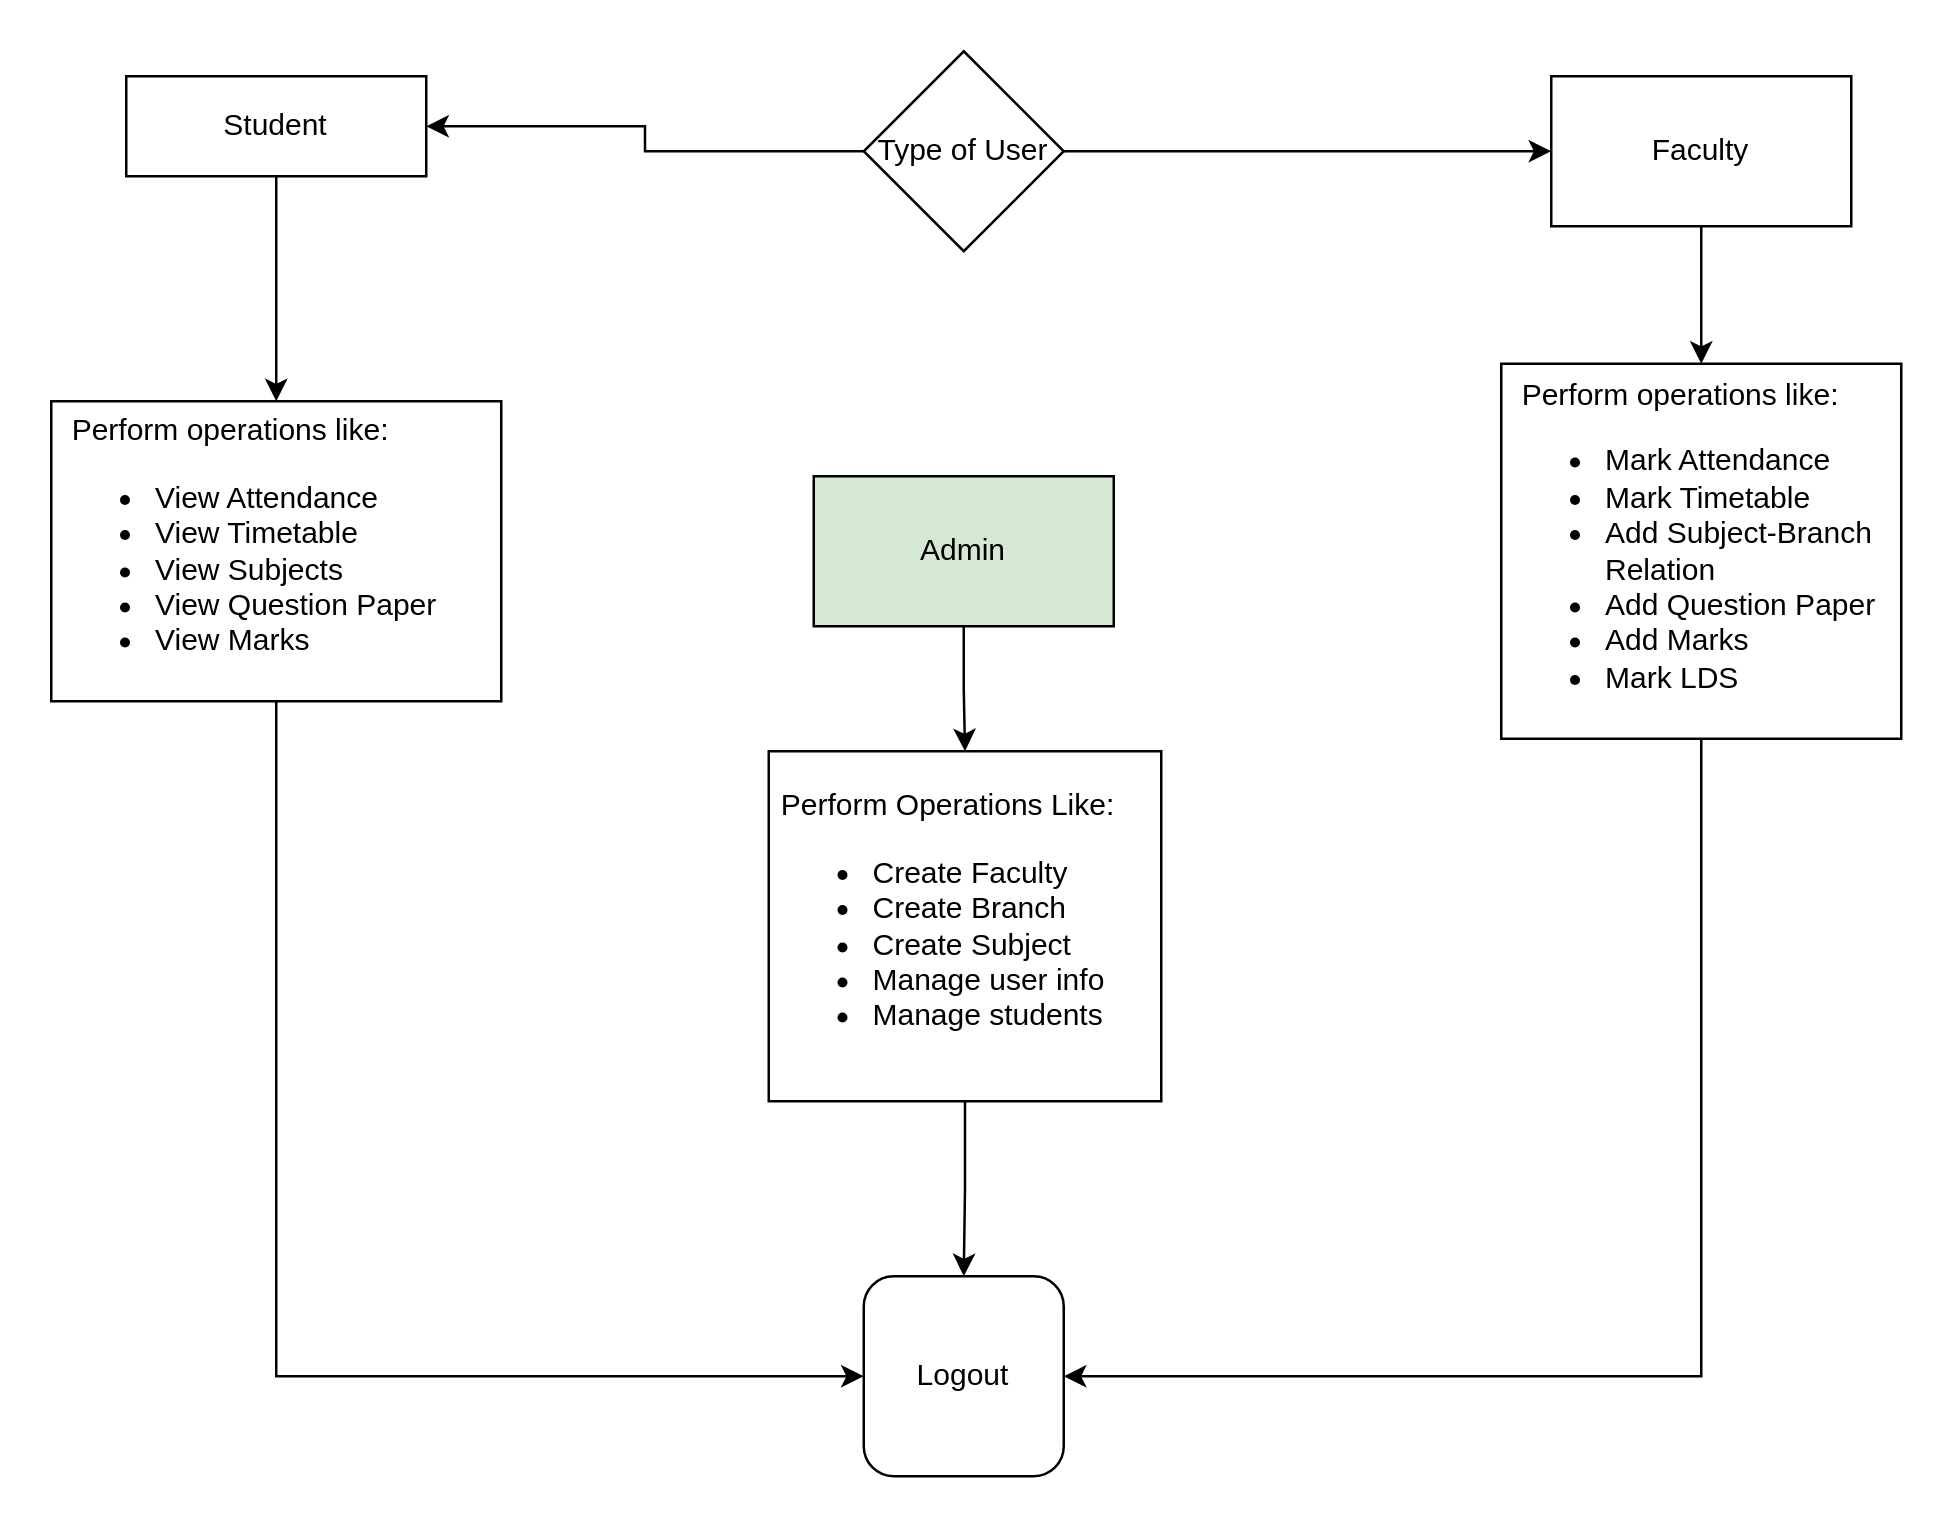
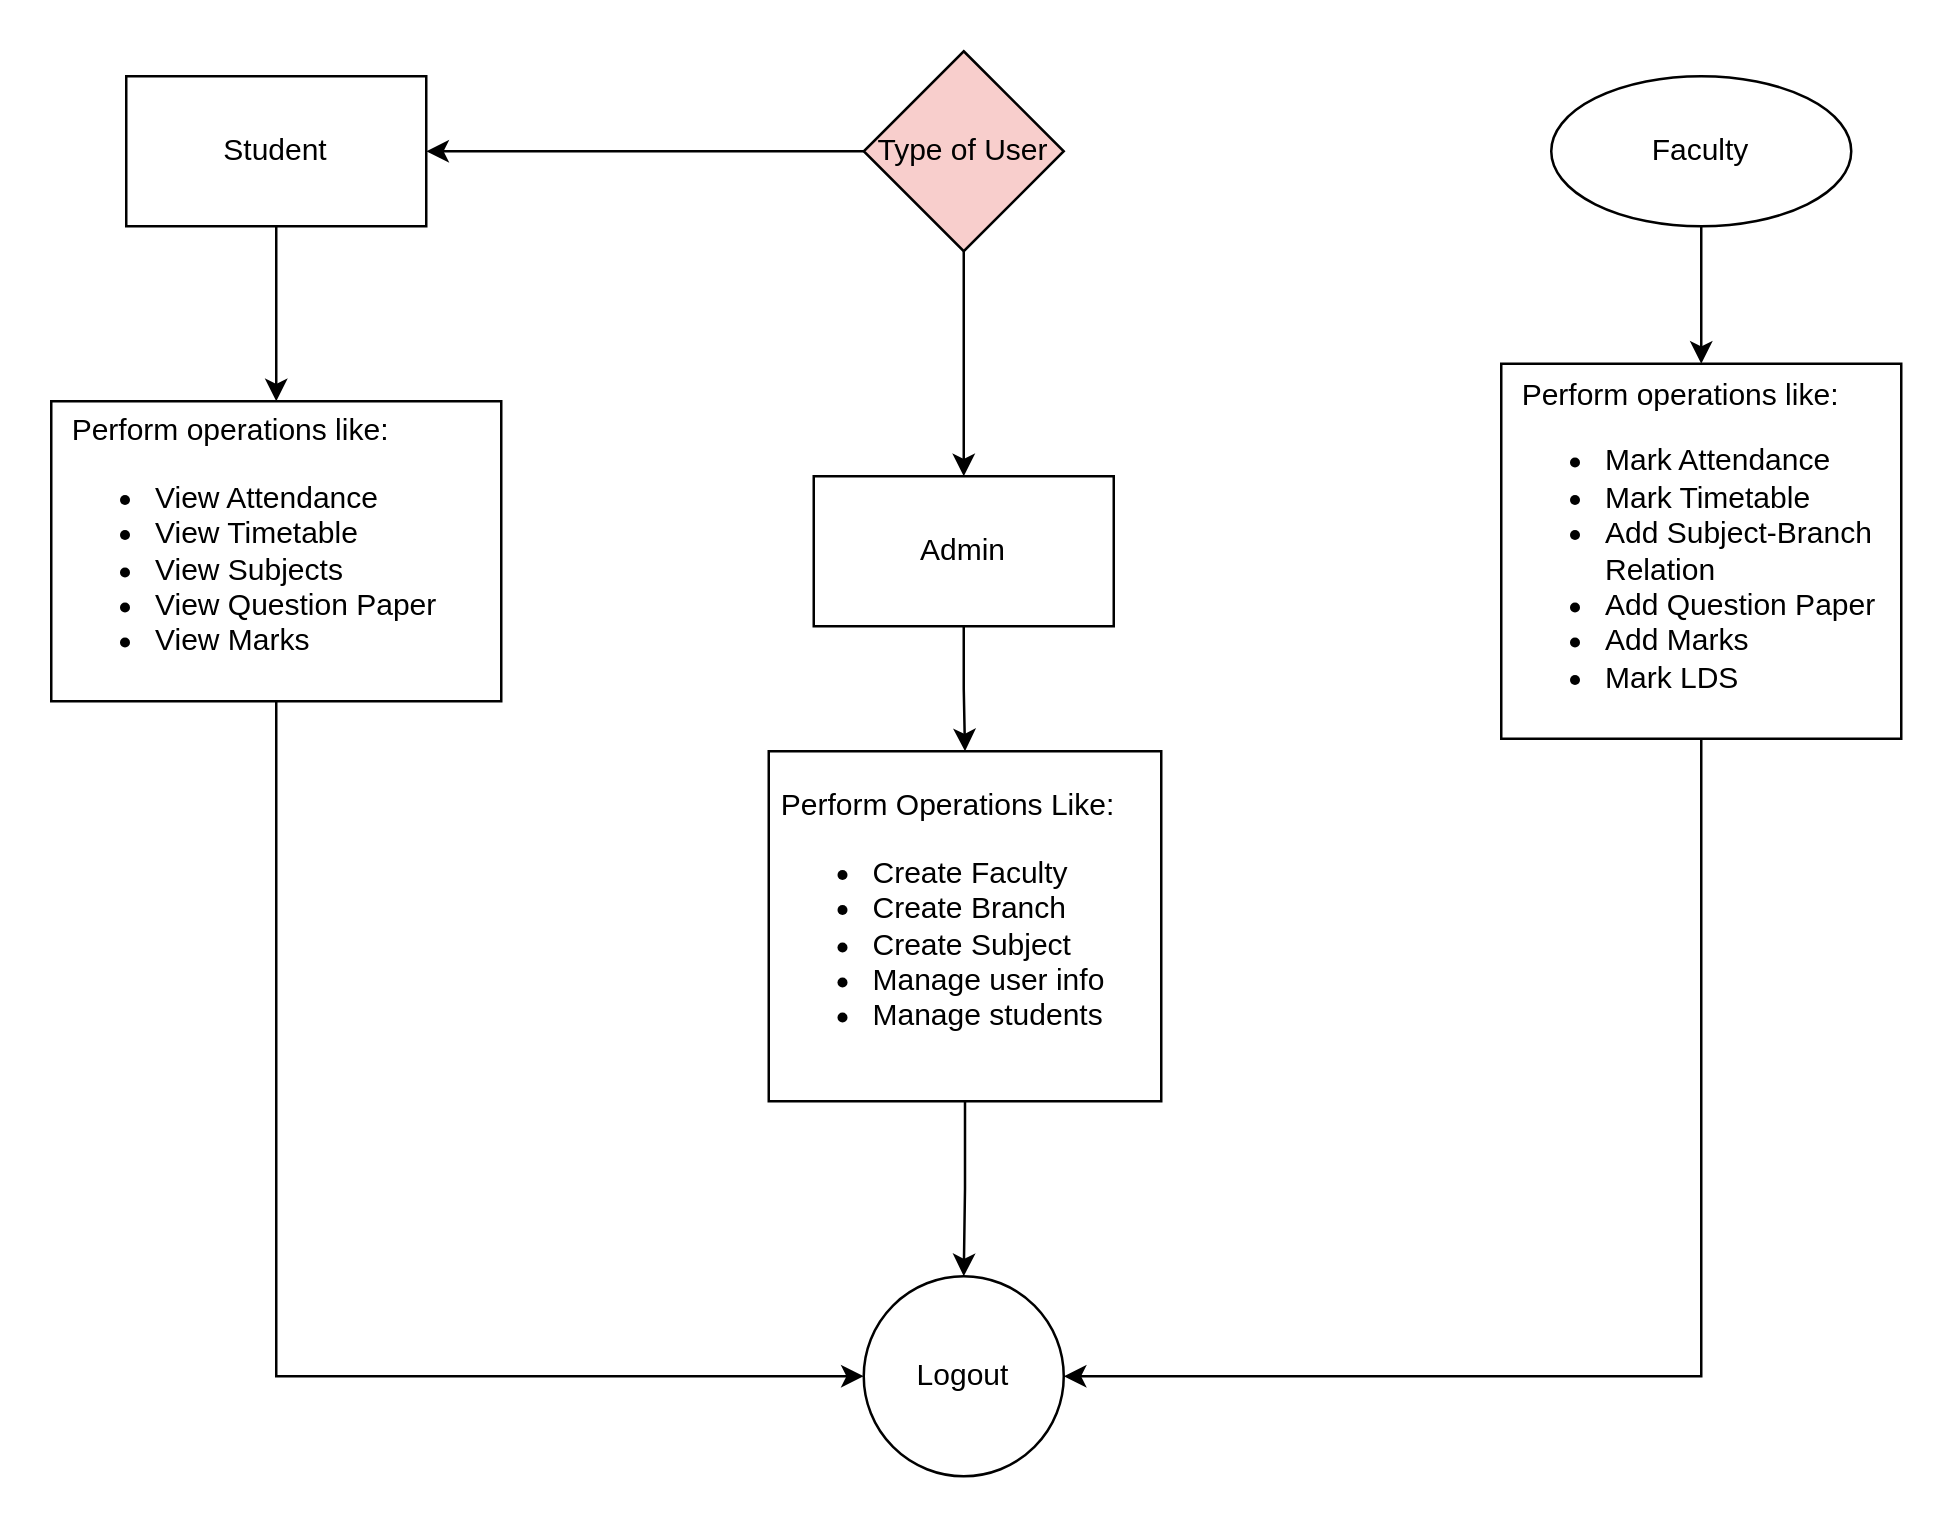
(276, 126) -> (276, 151)
(964, 151) -> (964, 151)
(1299, 151) -> none
(1701, 151) -> (1701, 151)
none -> (964, 355)
(964, 551) -> (964, 551)
(964, 1376) -> (964, 1376)
